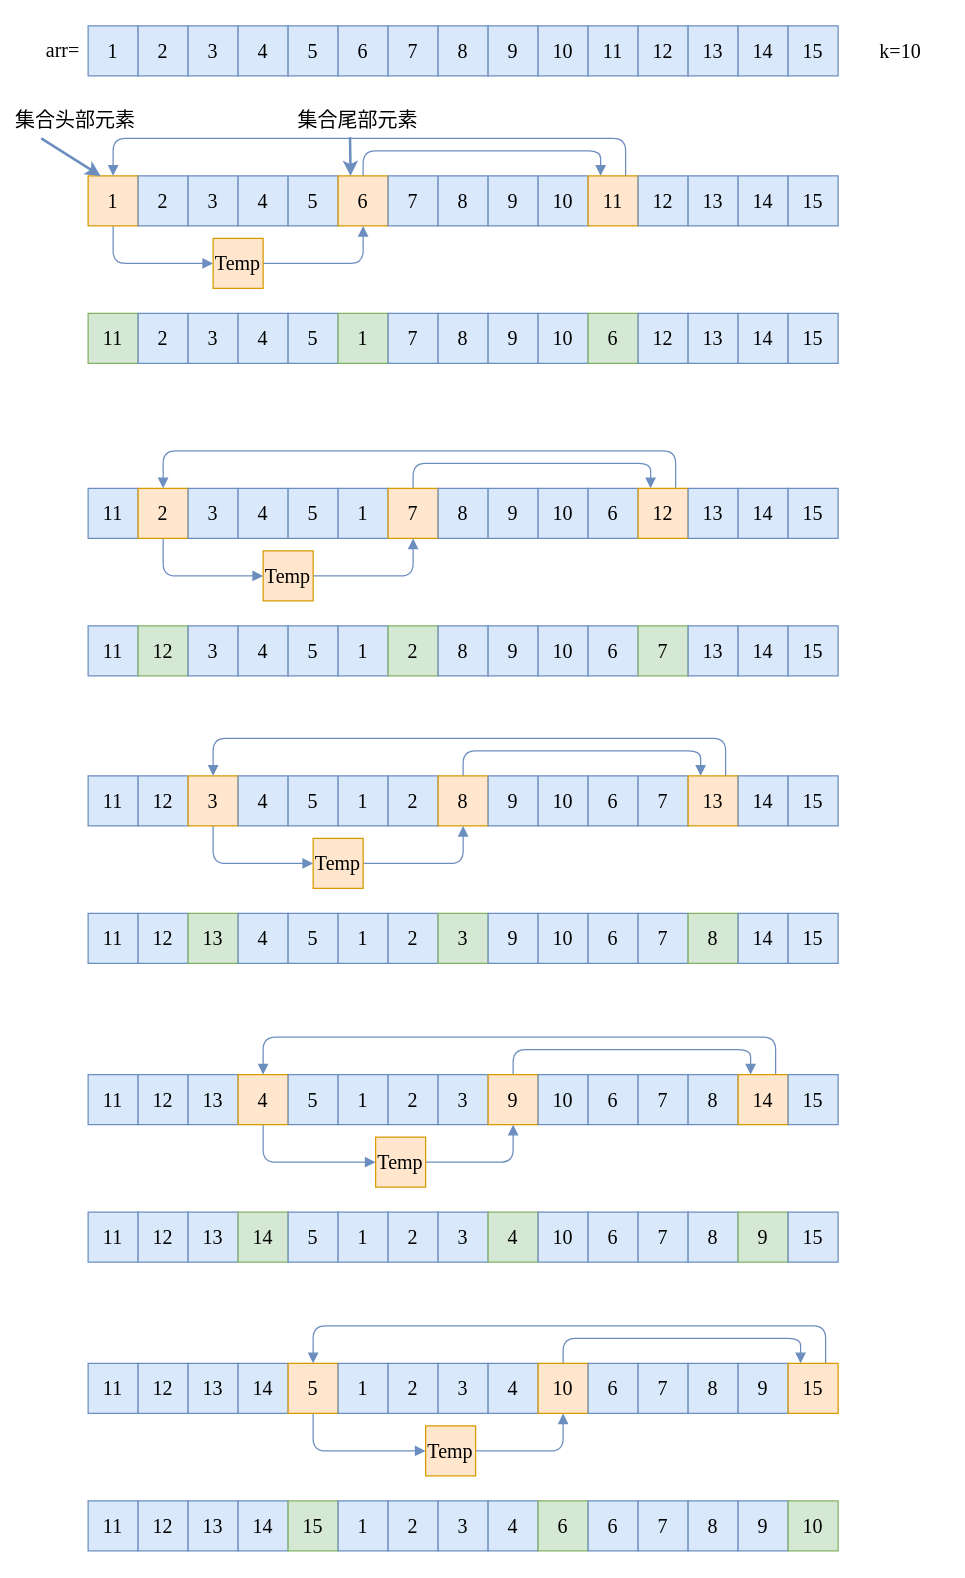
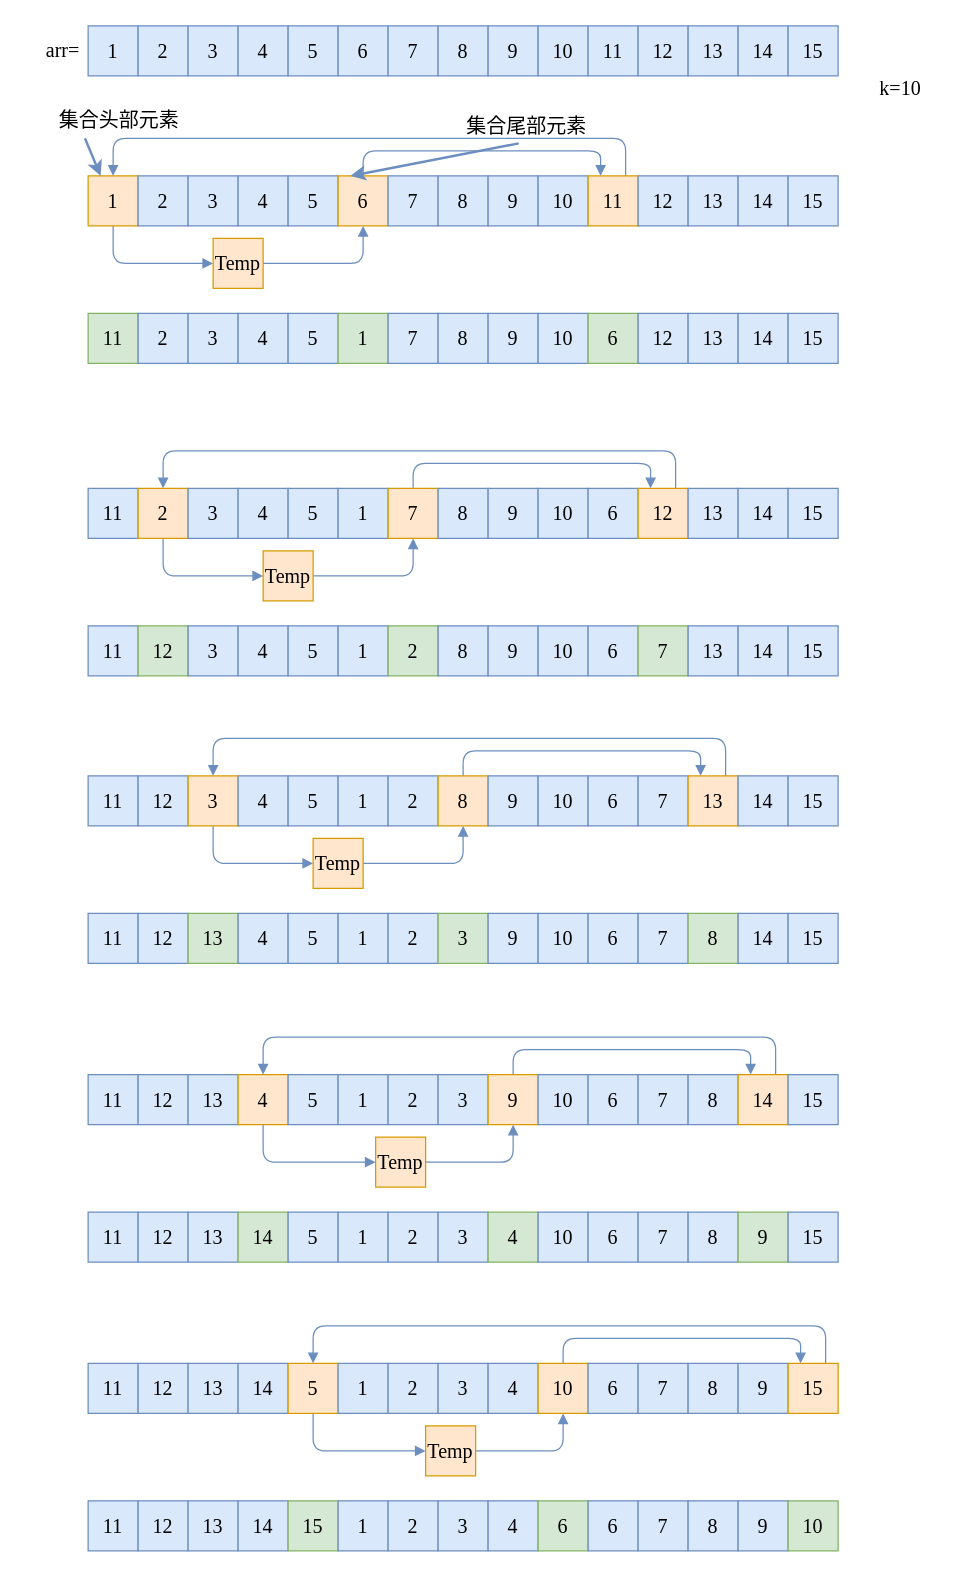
(901, 51) -> (901, 88)
(76, 119) -> (119, 119)
(358, 119) -> (527, 126)
